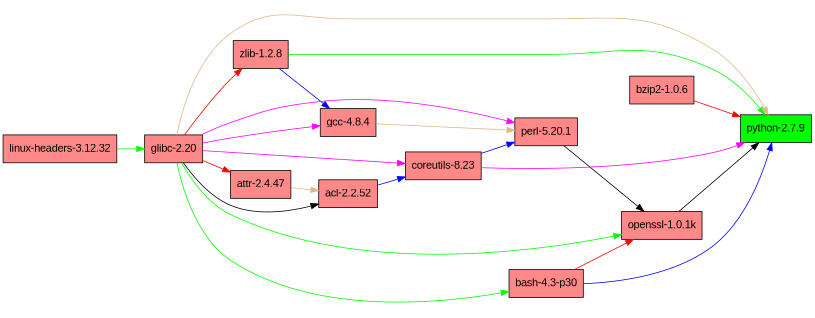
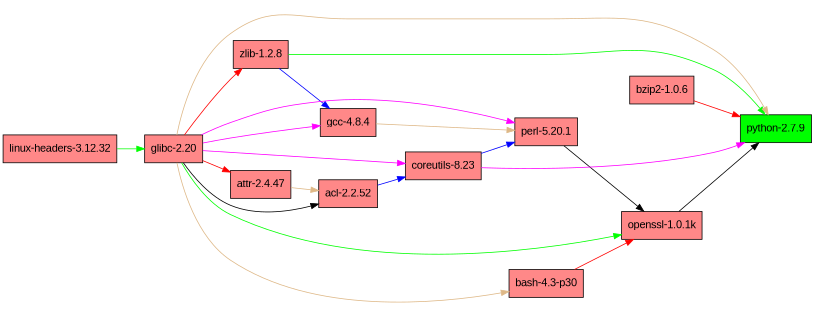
(703, 253) -> none
(306, 292) -> (306, 292)
